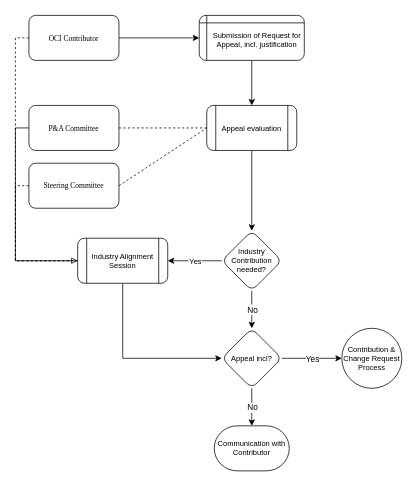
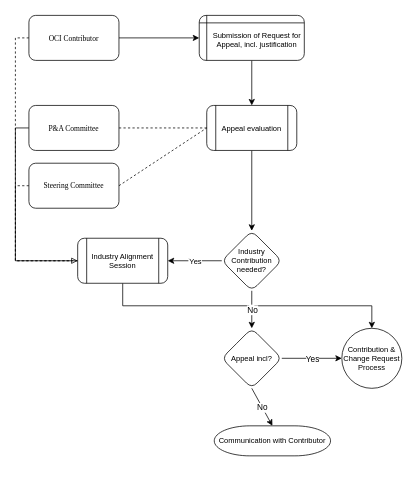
(142, 358) -> (323, 306)
(252, 448) -> (272, 441)
